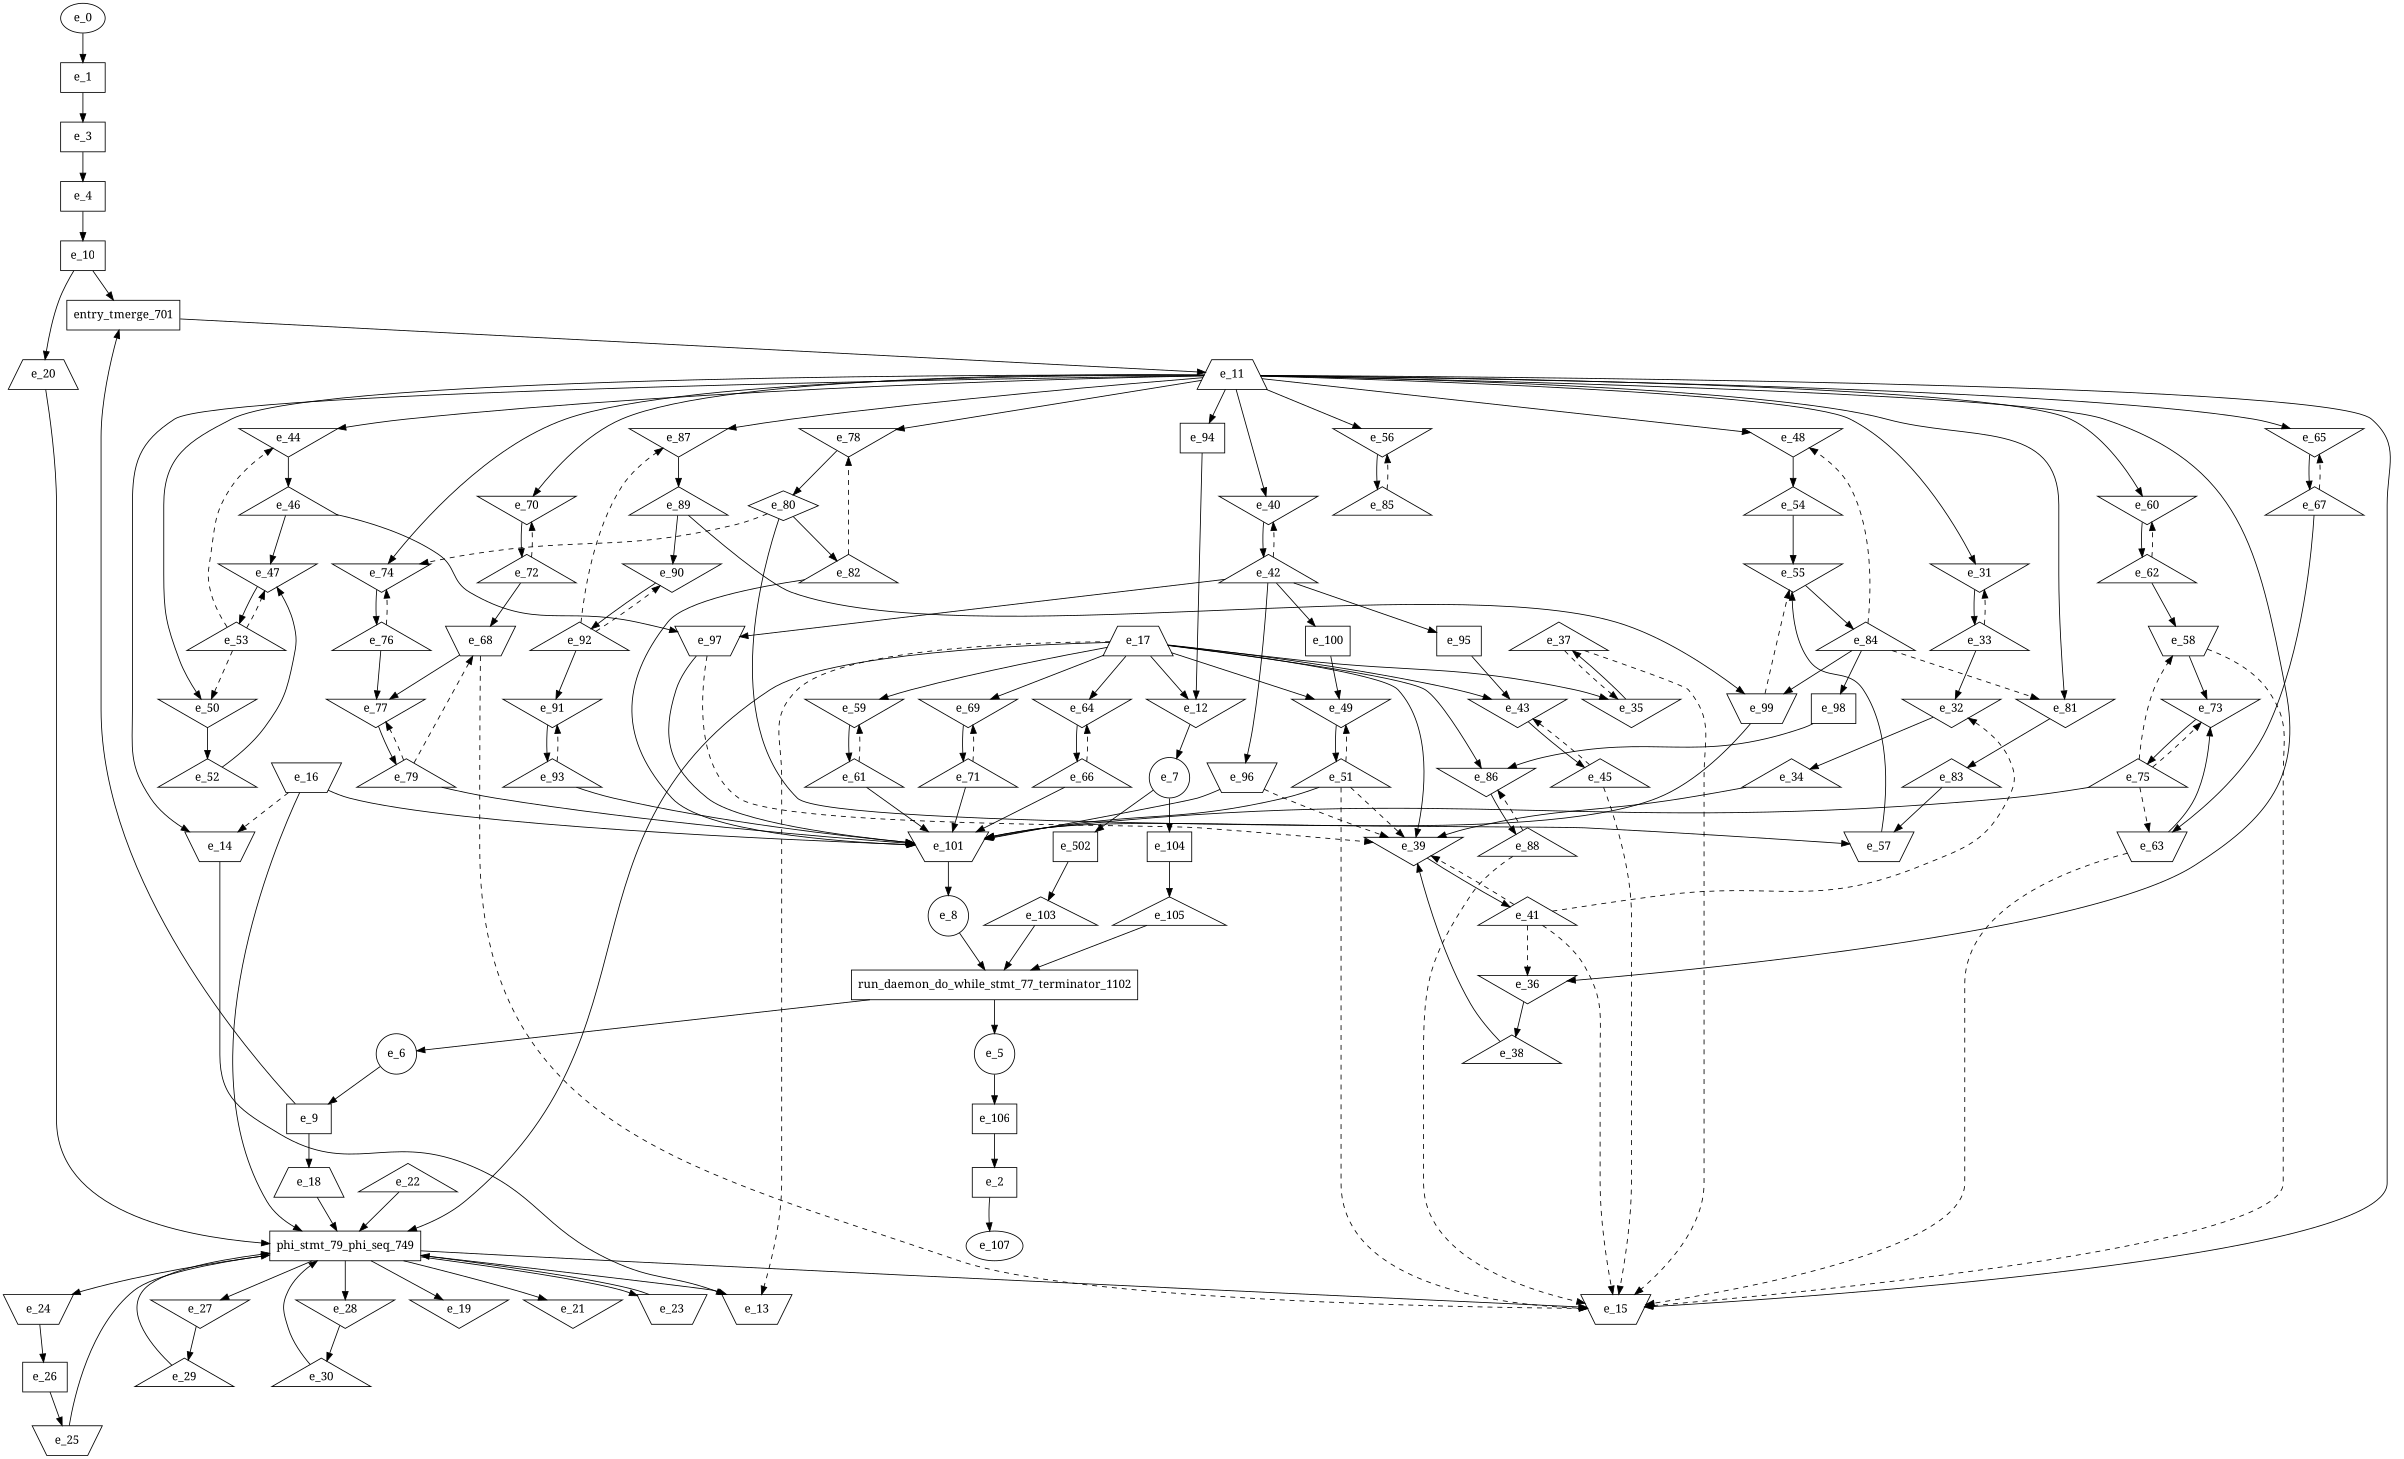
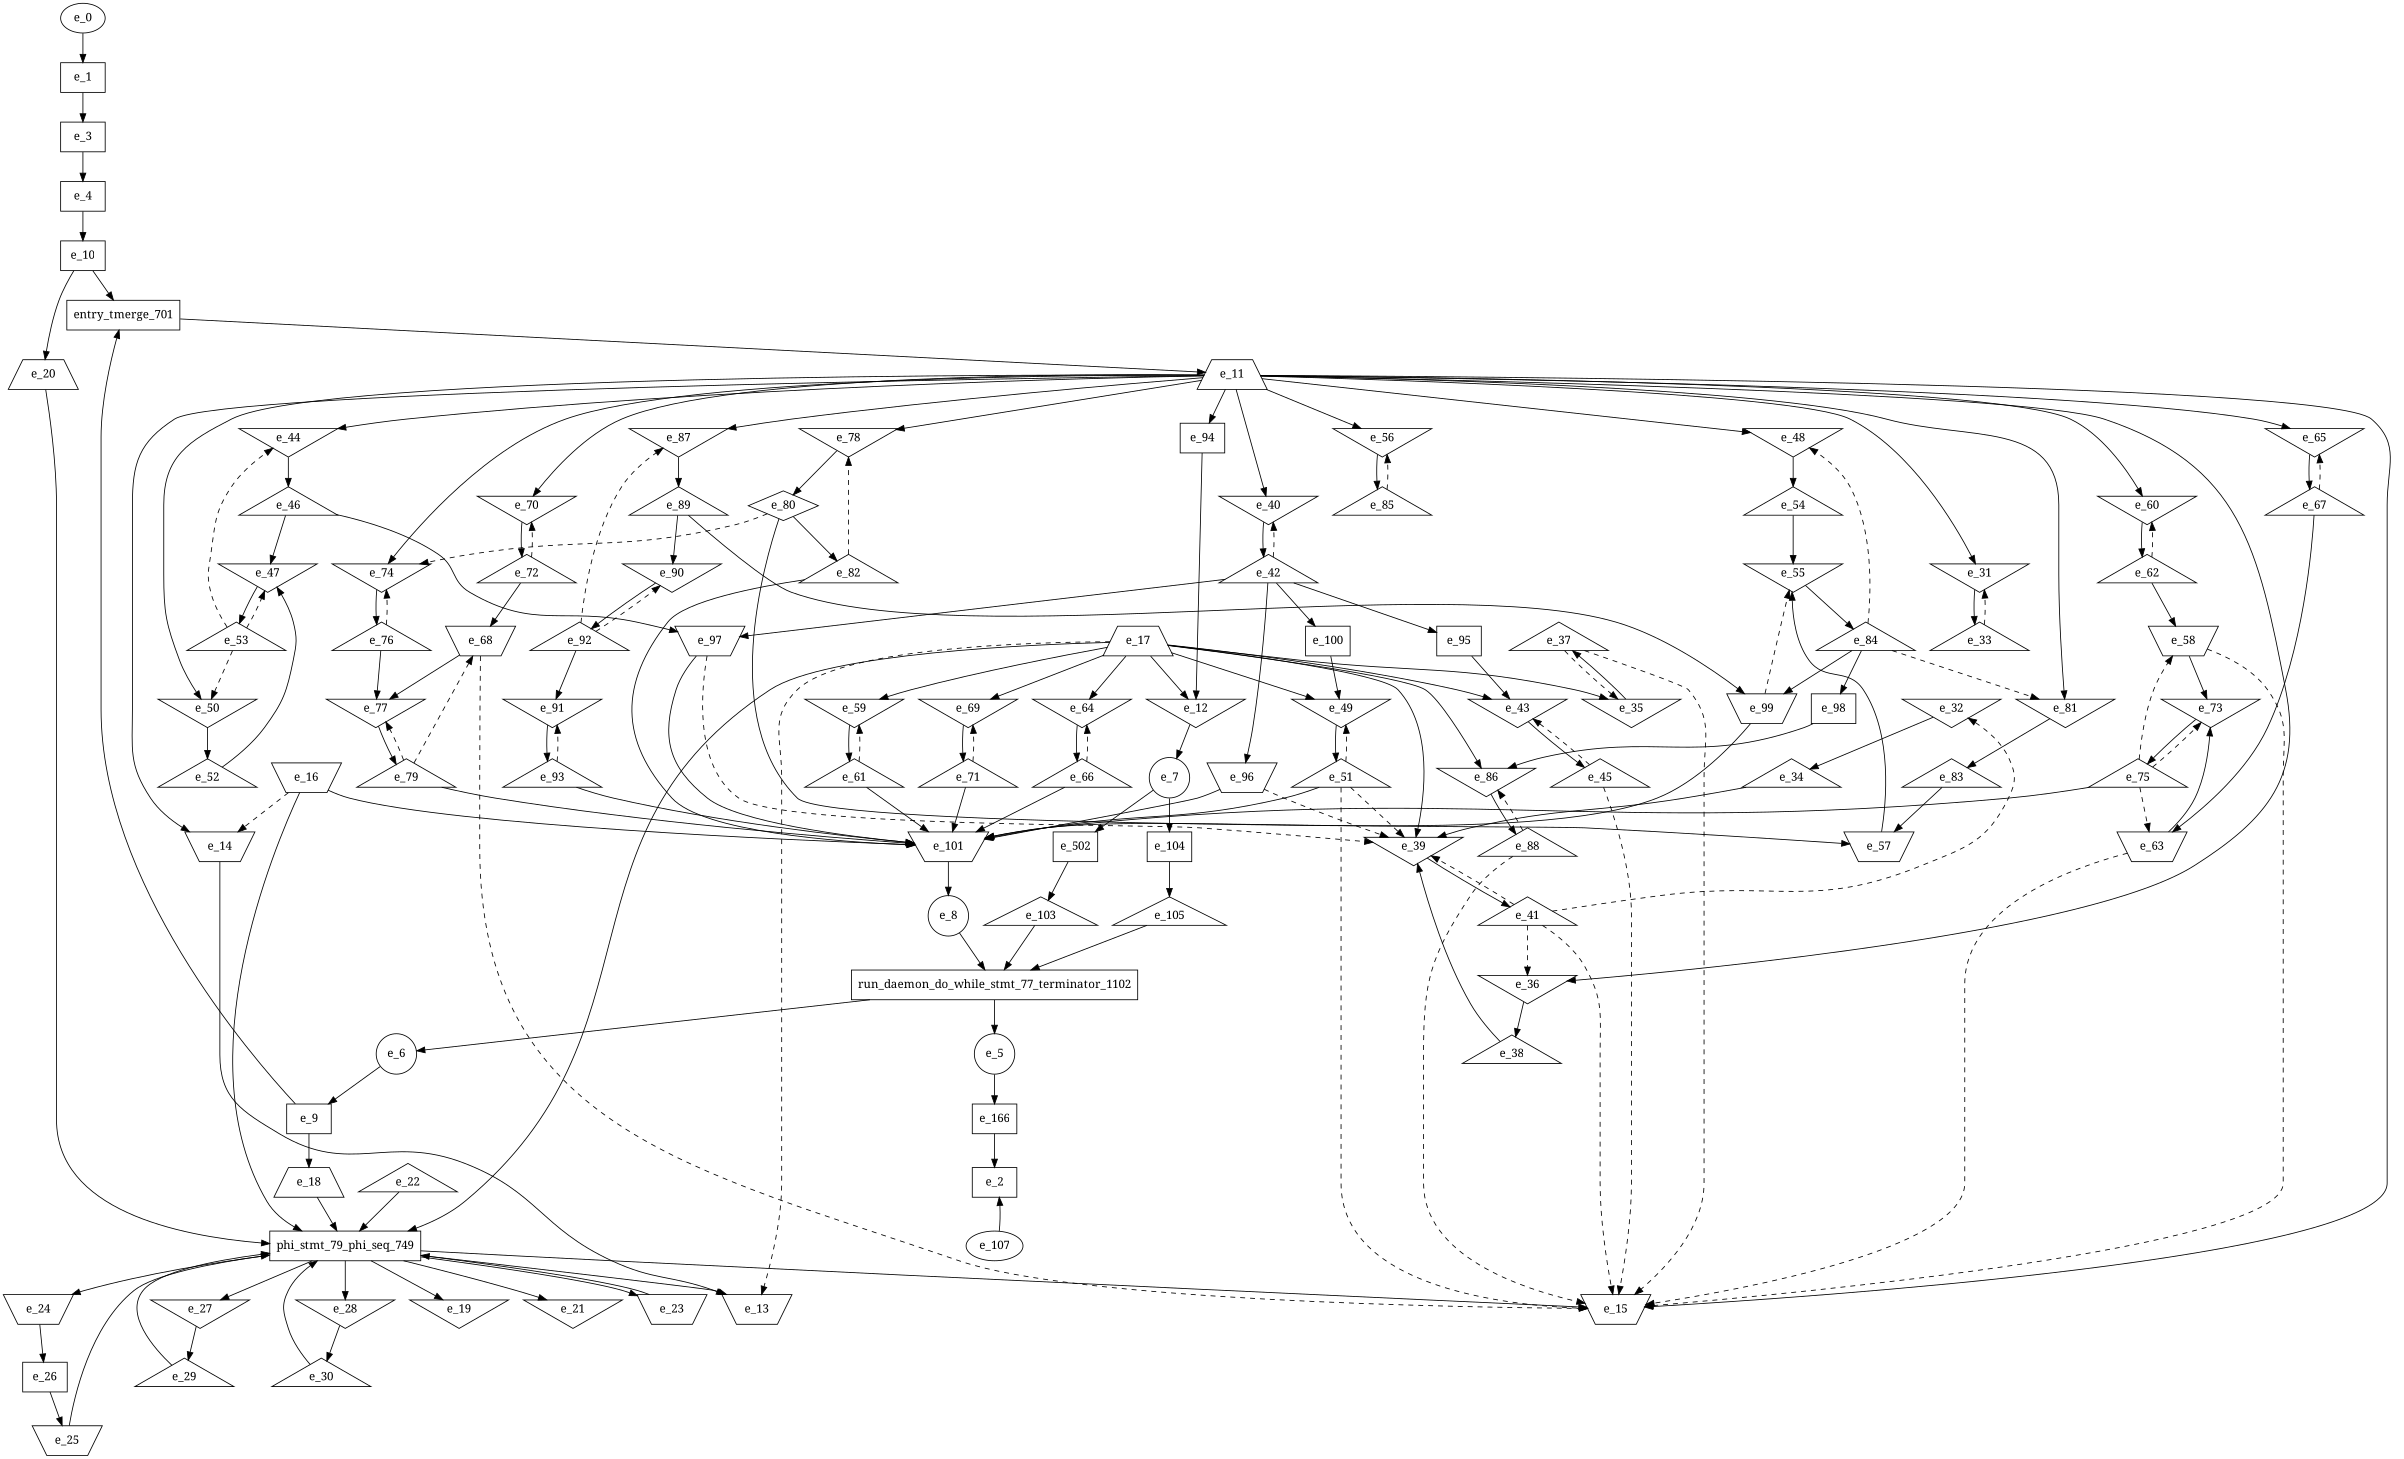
(1968, 670) -> none
(995, 1119) -> (995, 1119)
(989, 1210) -> (1000, 1218)
